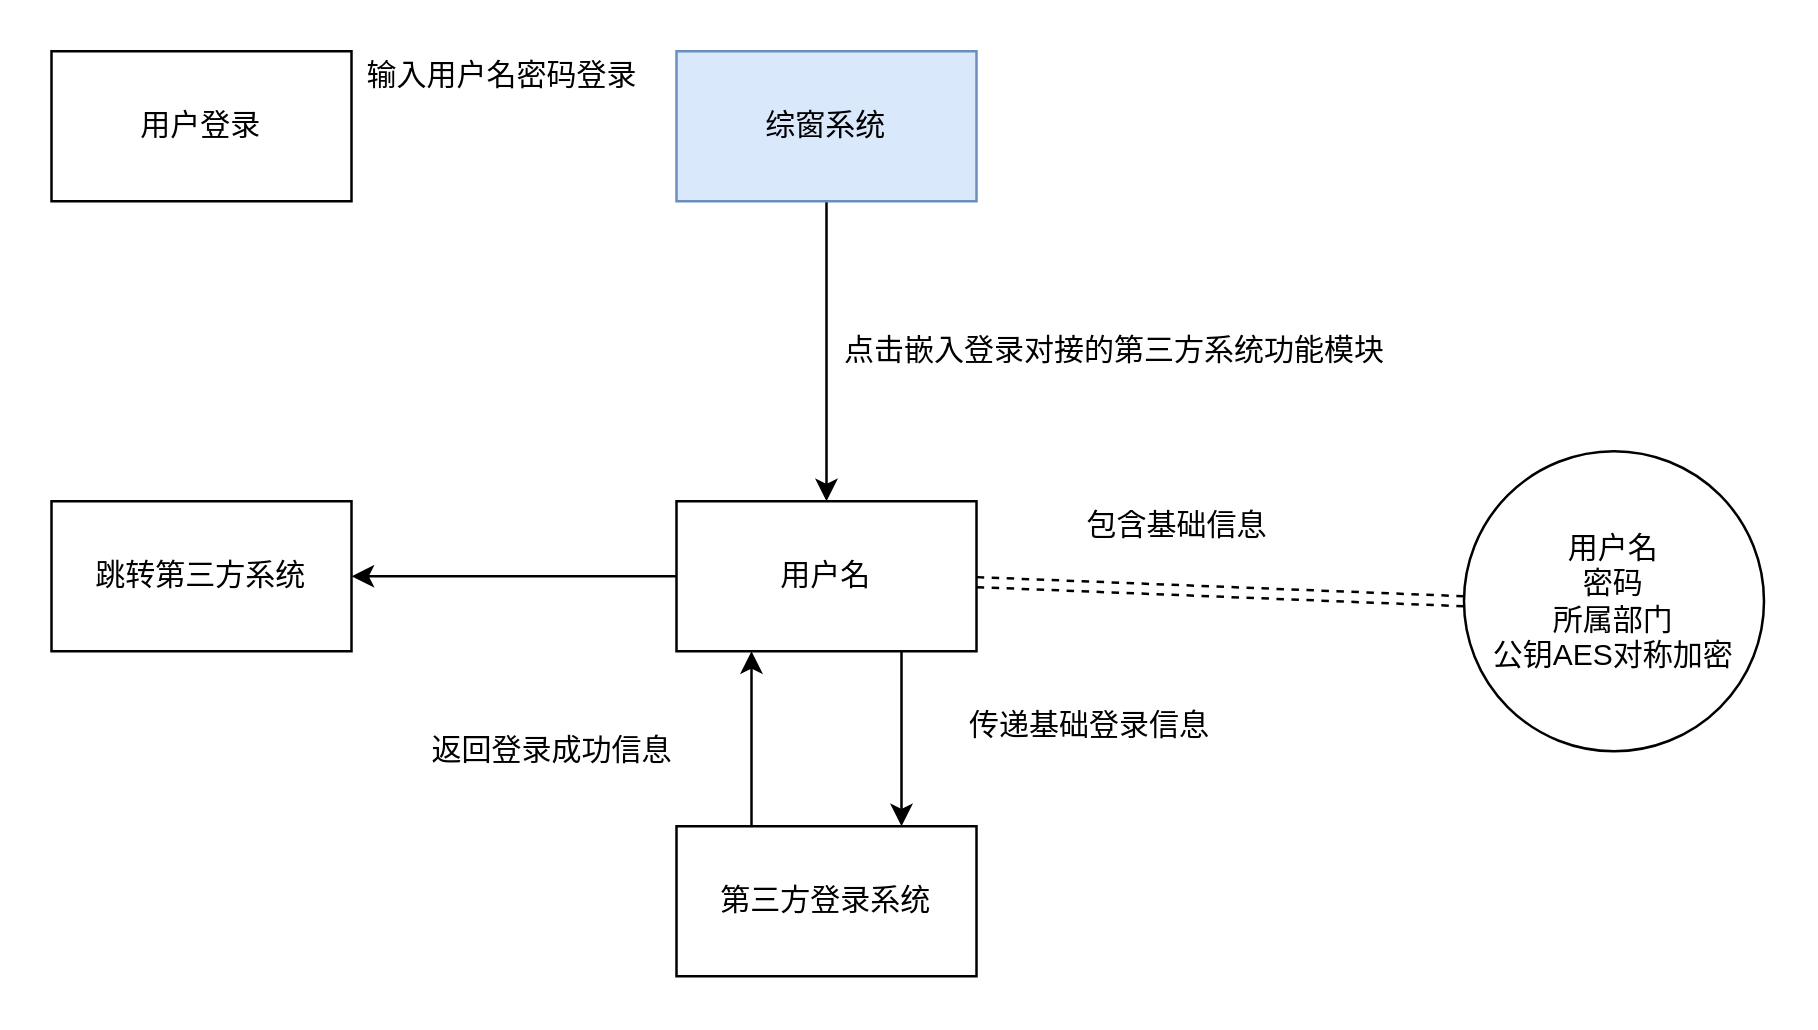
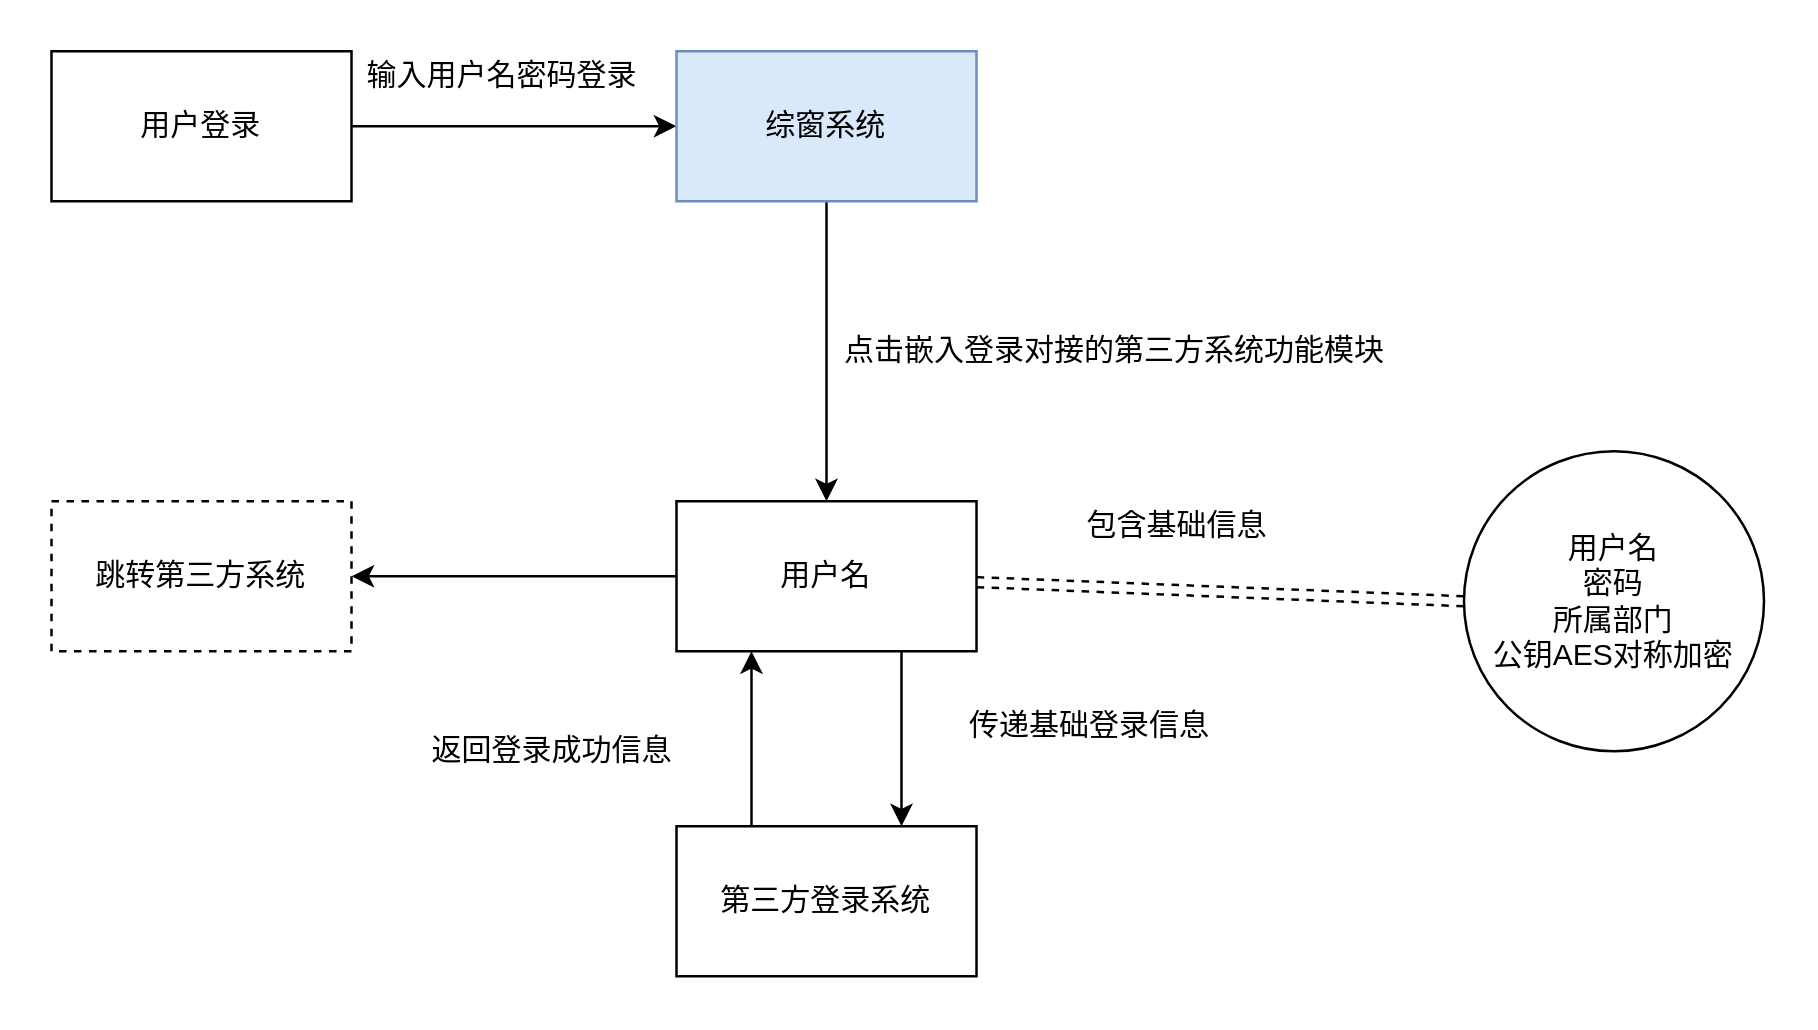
none -> (505, 126)
(201, 576) -> (201, 576)
